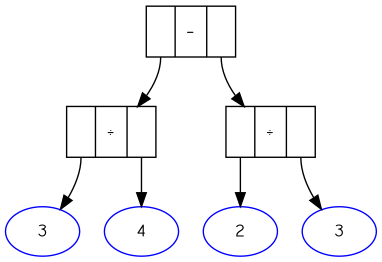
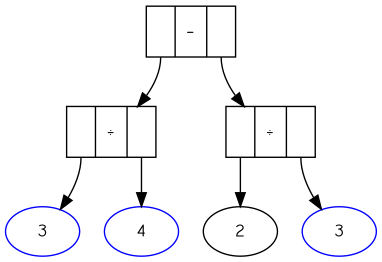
(240, 231) -> (240, 231)
